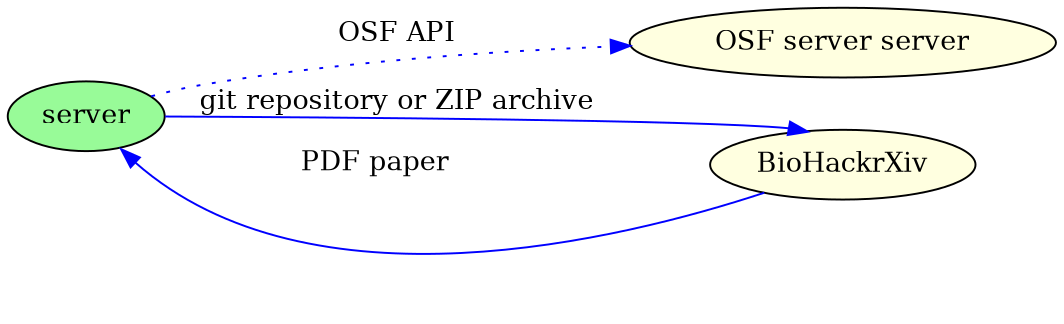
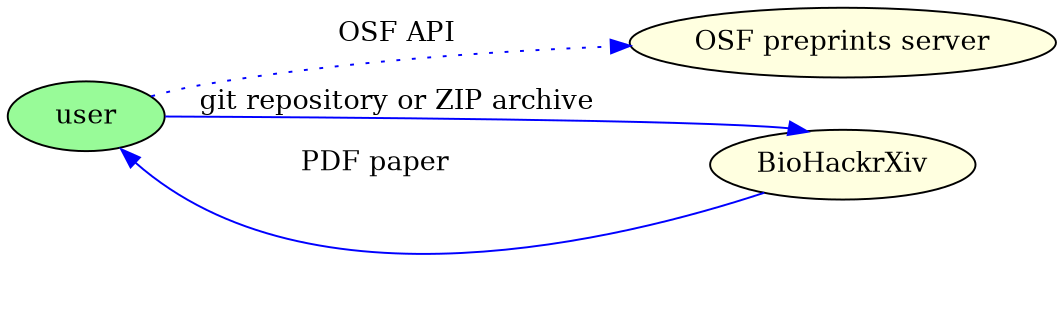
(843, 43) -> (843, 43)
(86, 116) -> (86, 116)
